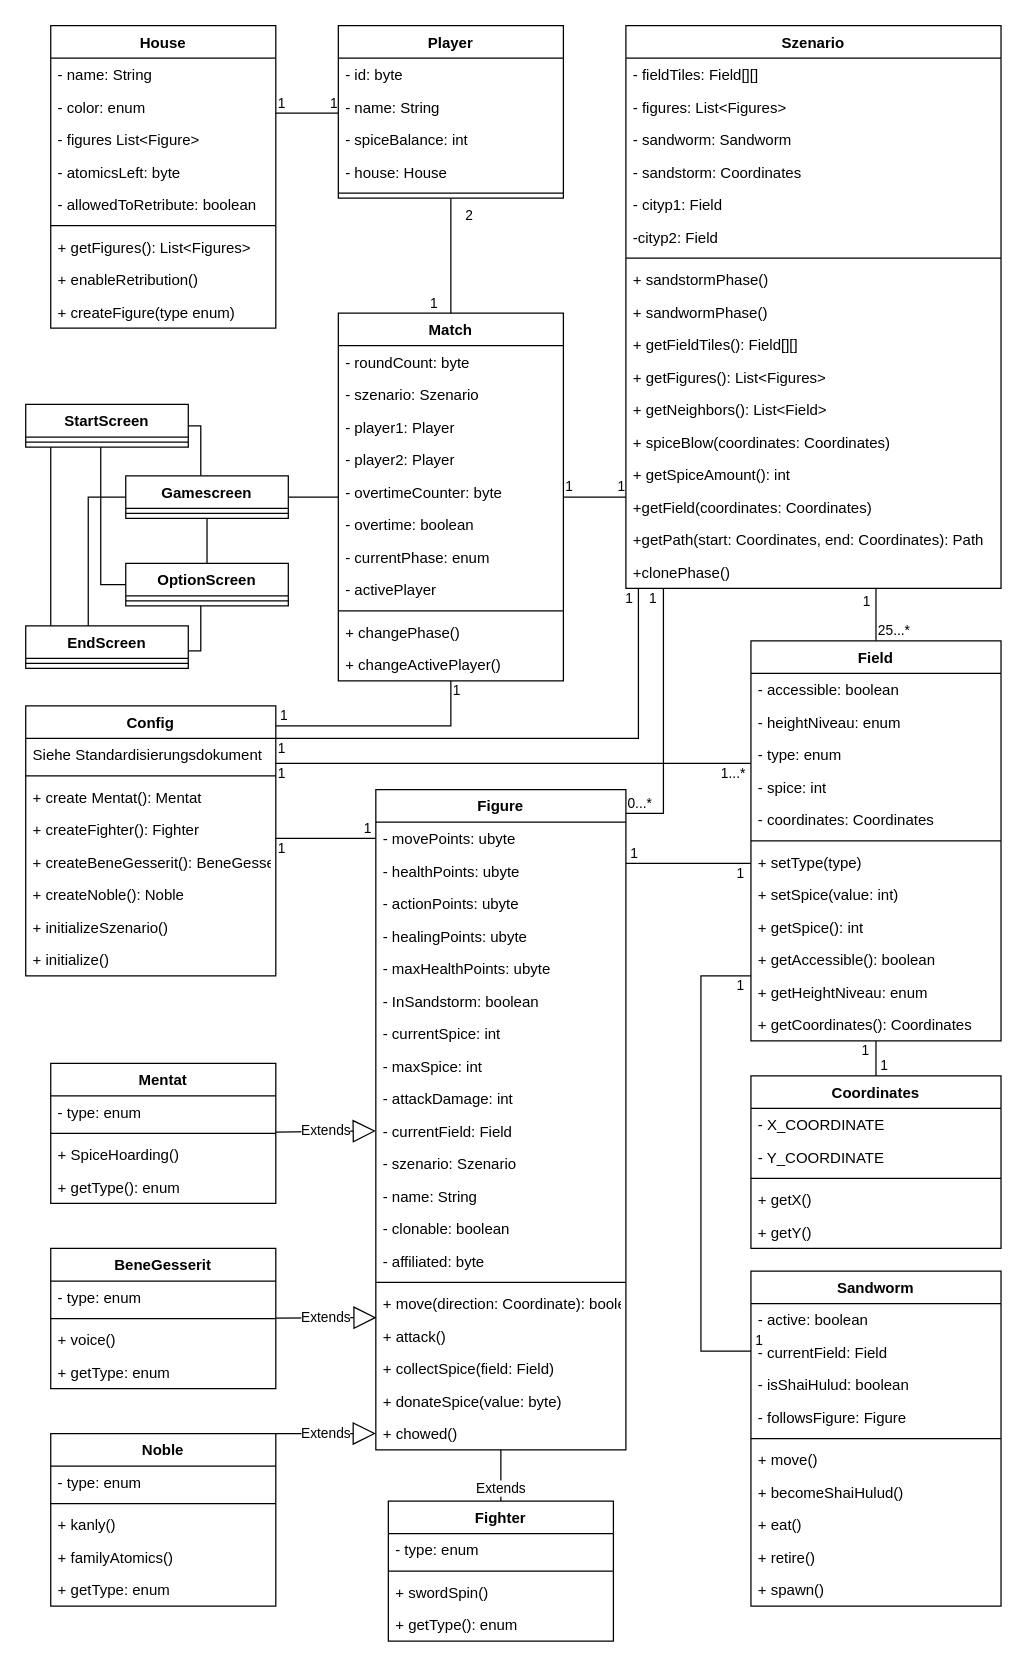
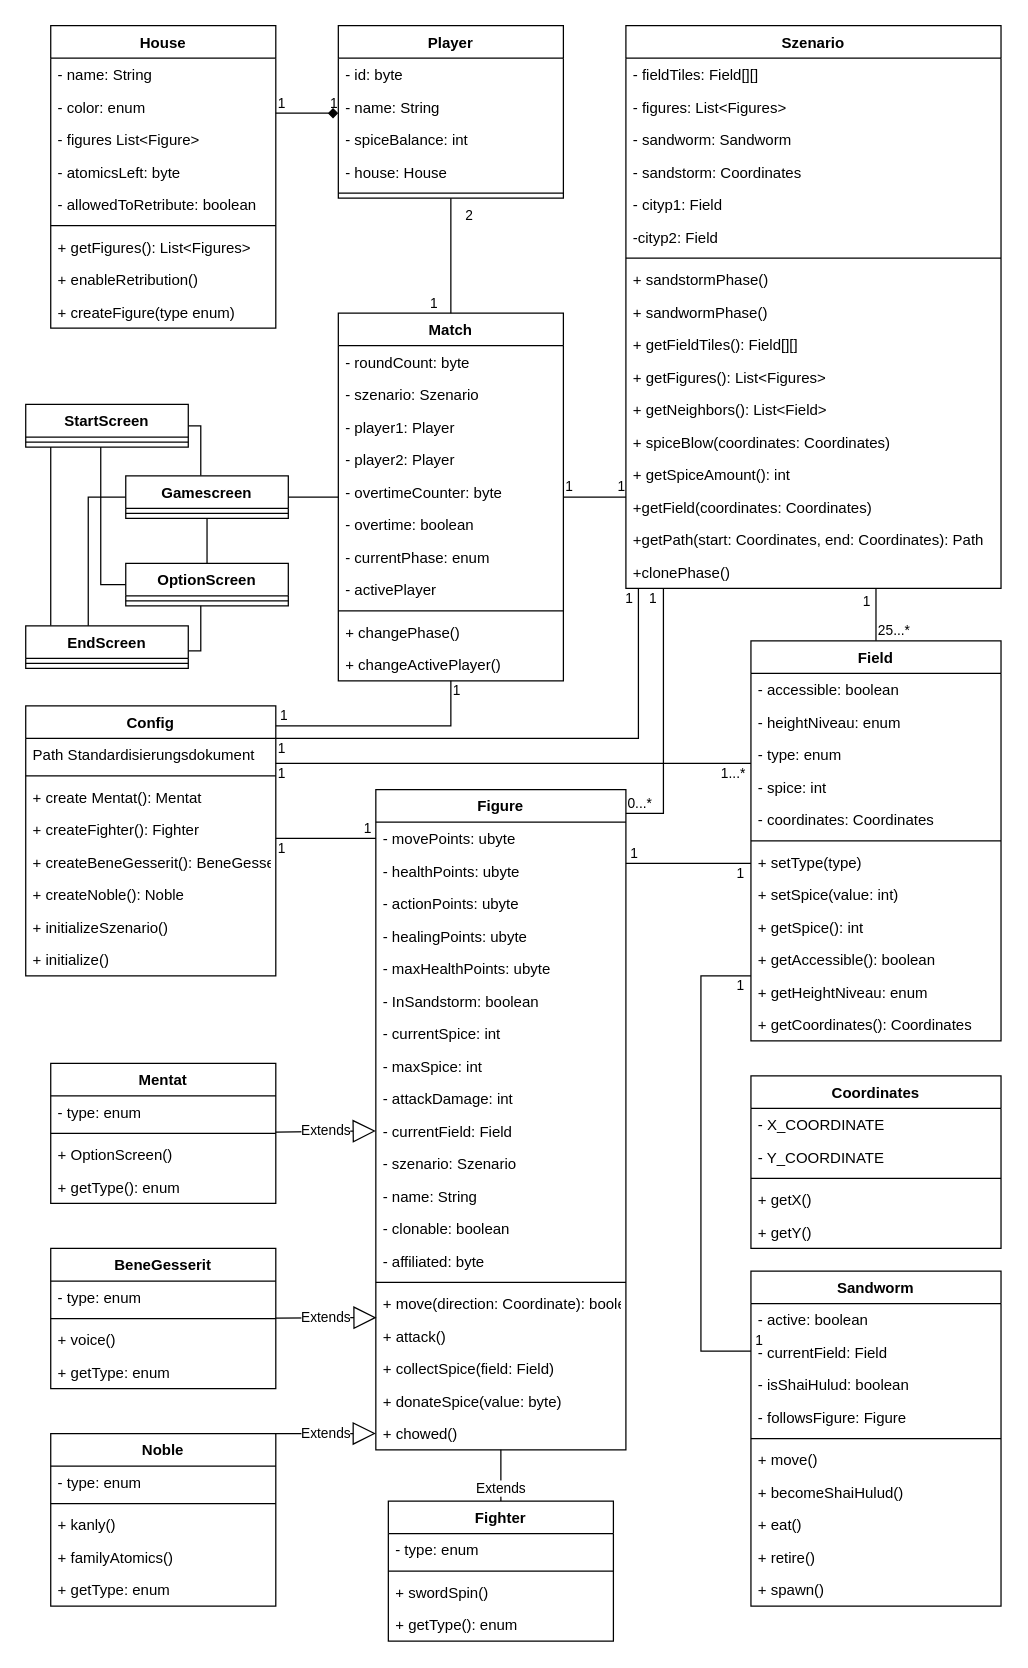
(331, 113) -> (327, 113)
(155, 755) -> (153, 755)
(876, 1059) -> none
(123, 1155) -> (121, 1155)
